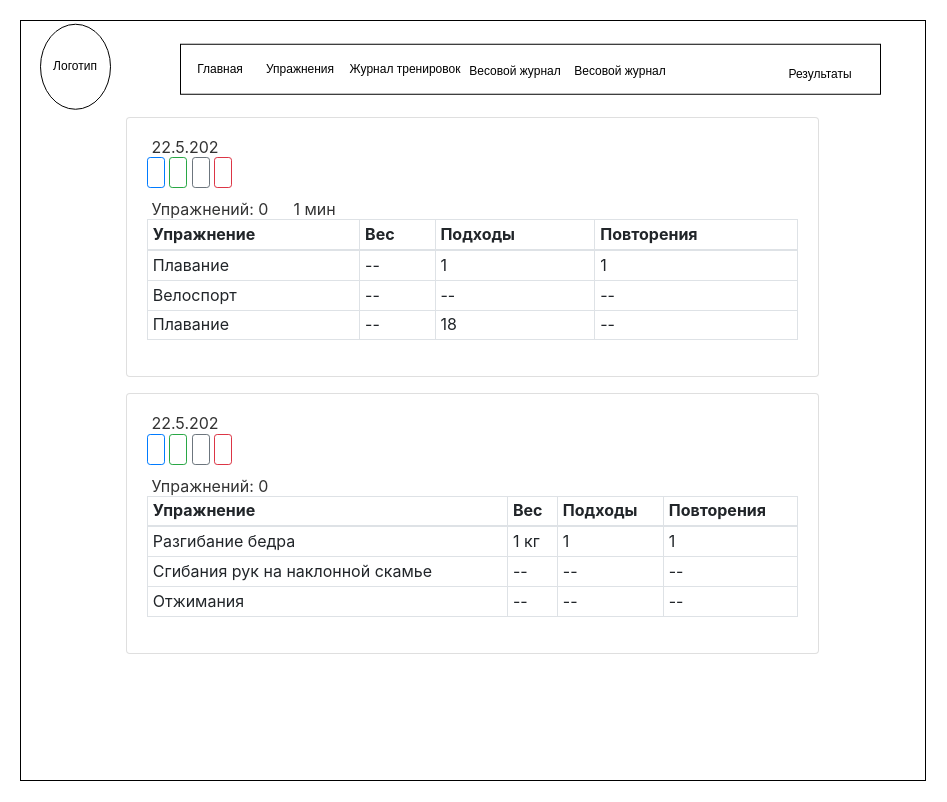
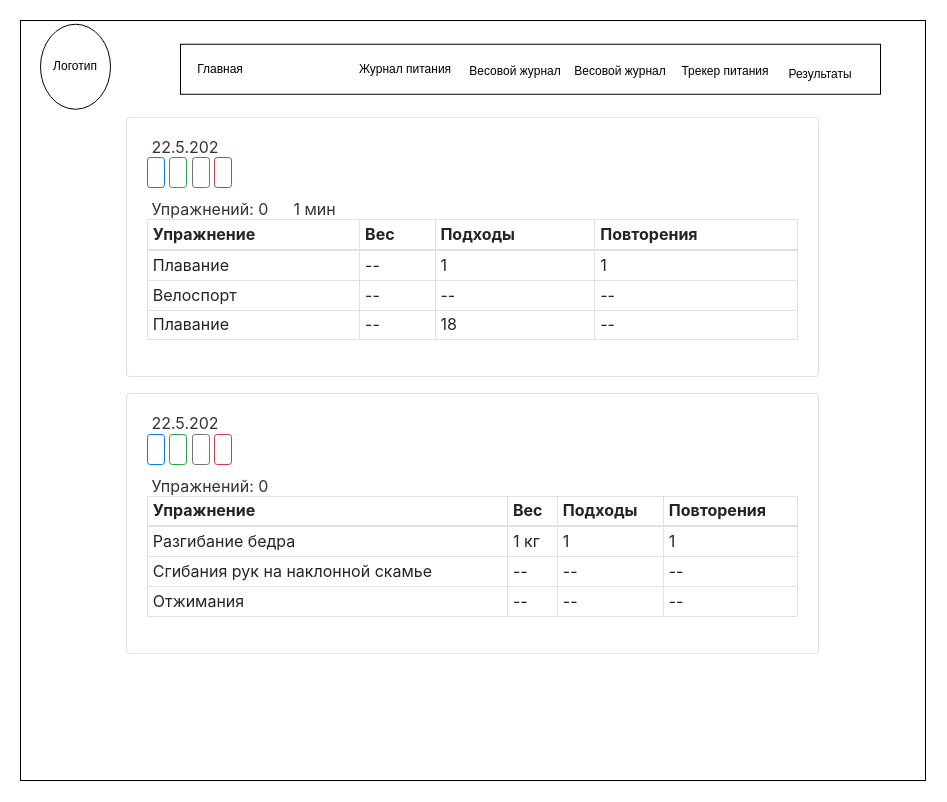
(301, 69) -> none
(406, 70) -> (406, 70)
none -> (726, 71)
